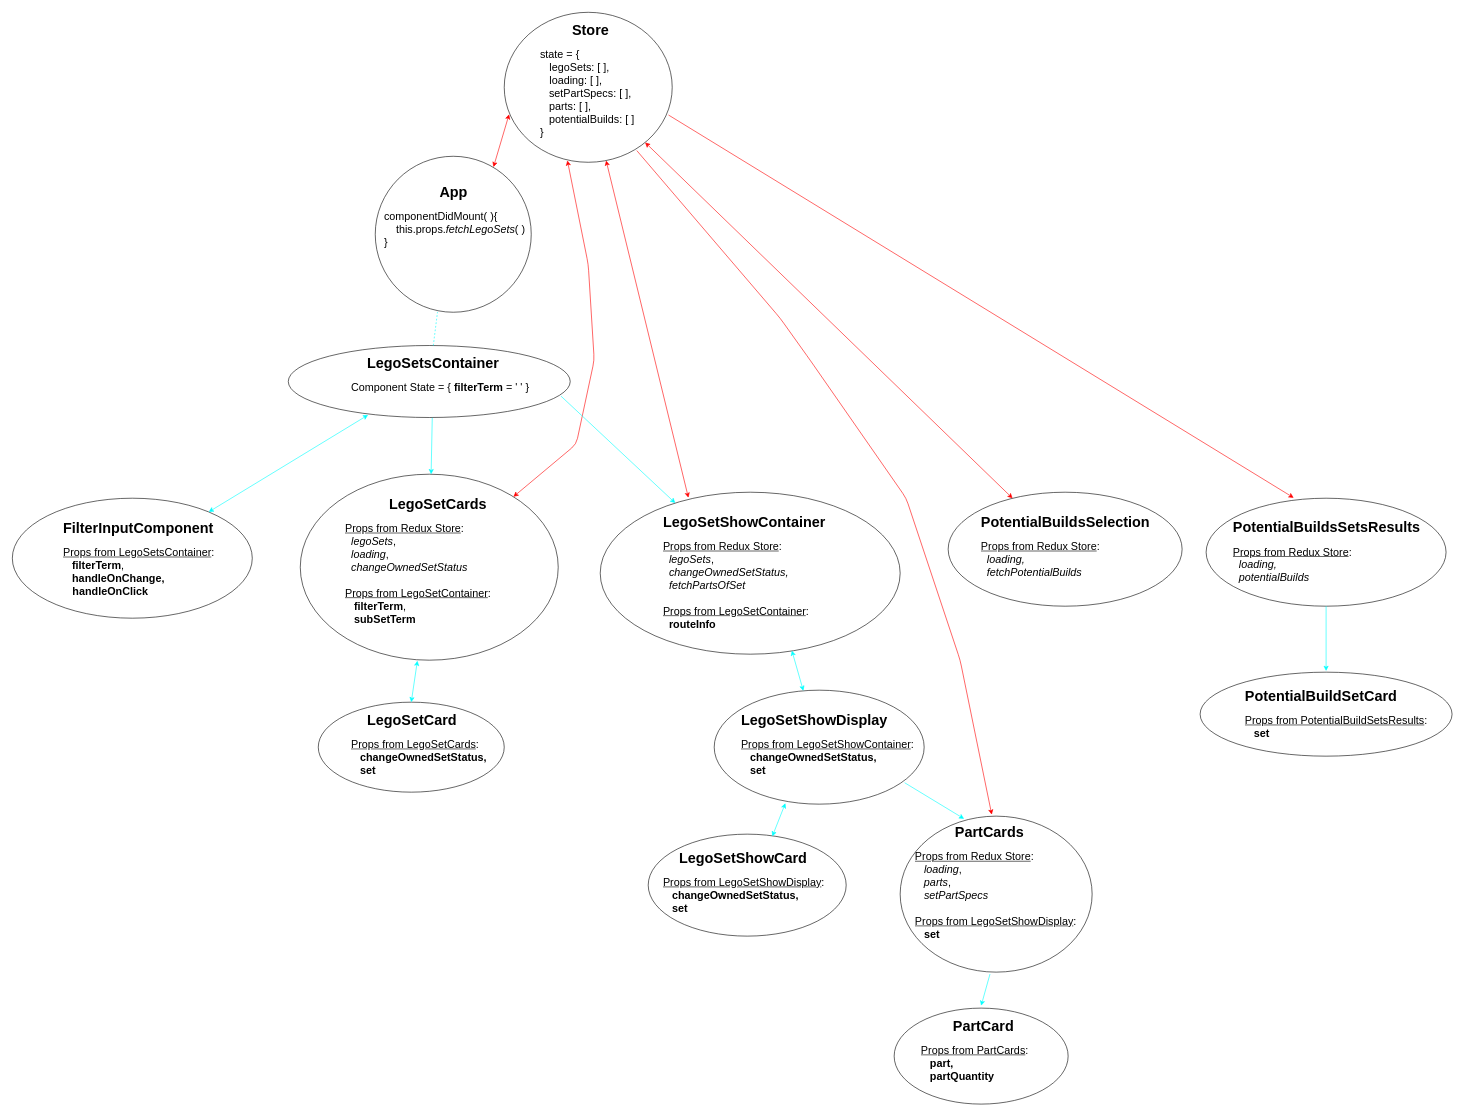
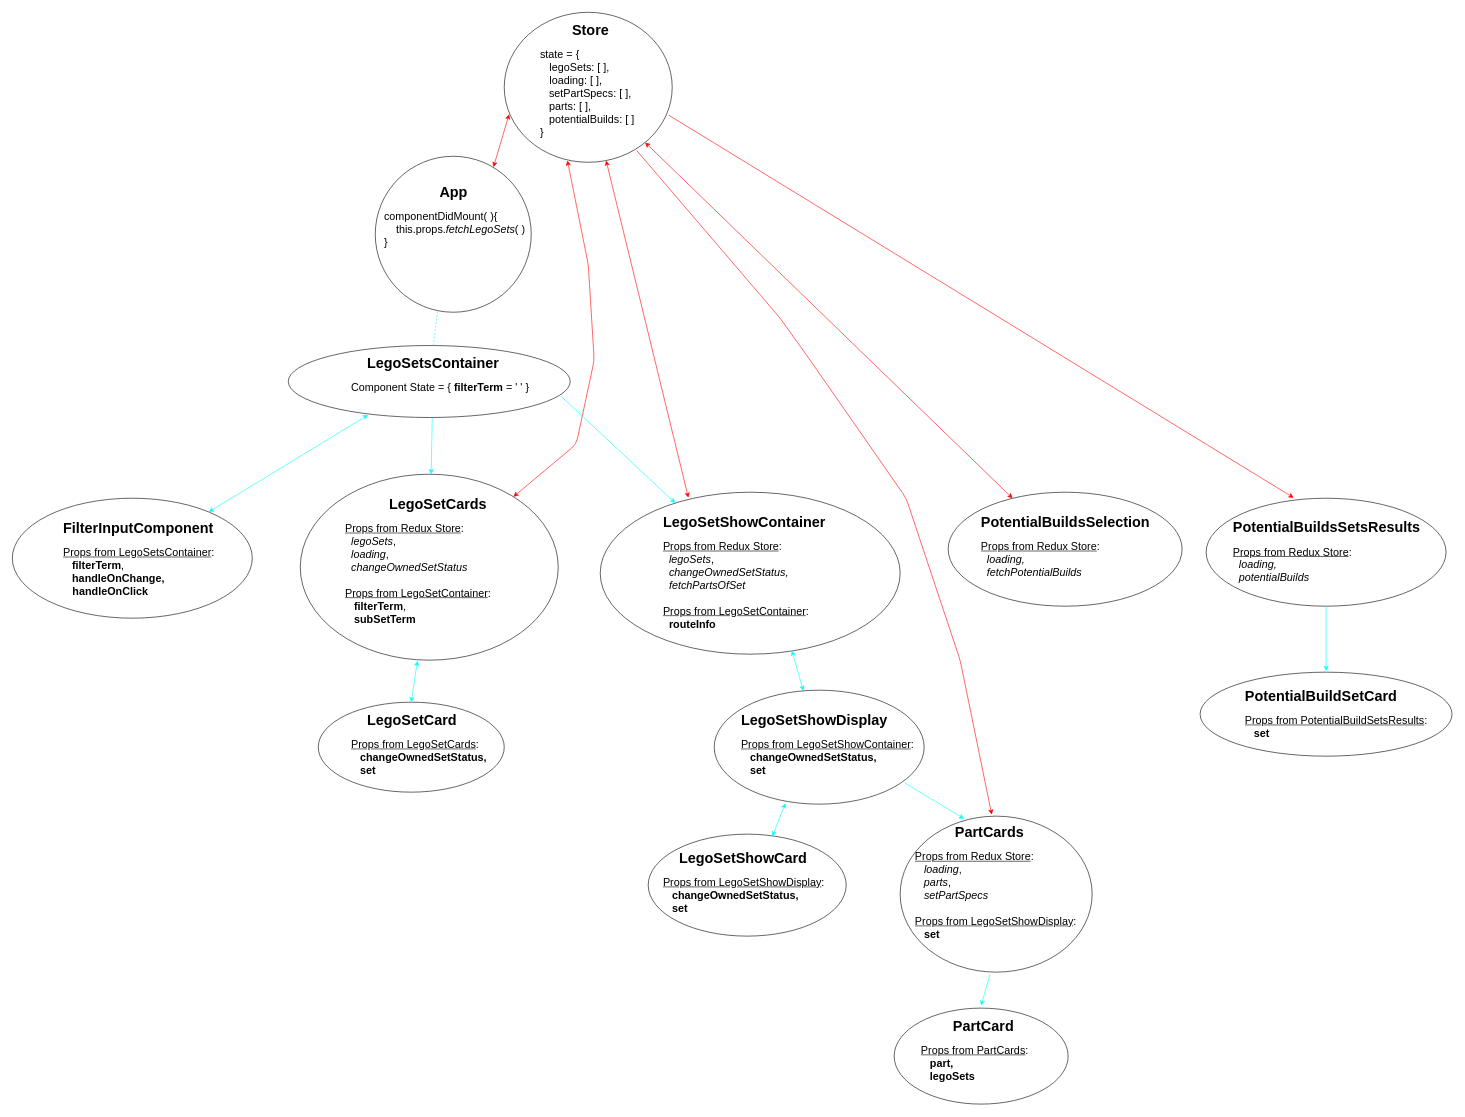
(961, 1026) -> (961, 1026)
